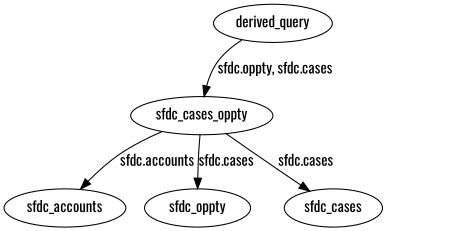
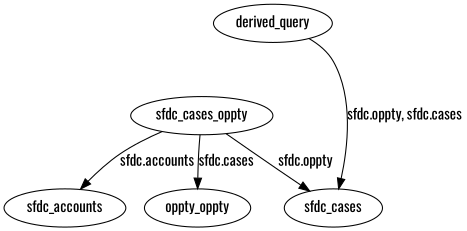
(219, 59) -> (346, 102)
(306, 162) -> (306, 162)
(198, 208) -> (198, 208)
